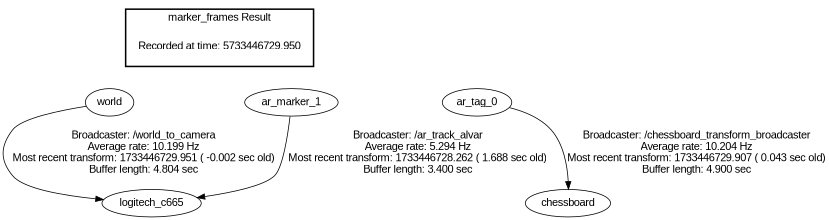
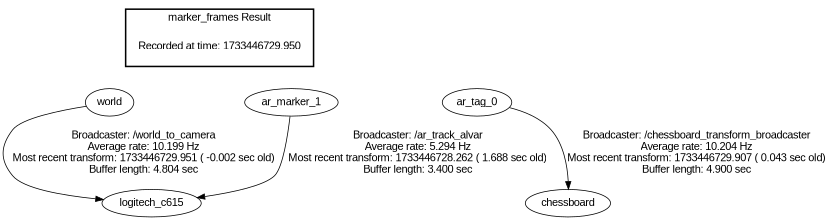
(220, 47) -> (220, 47)
(152, 203) -> (152, 203)
